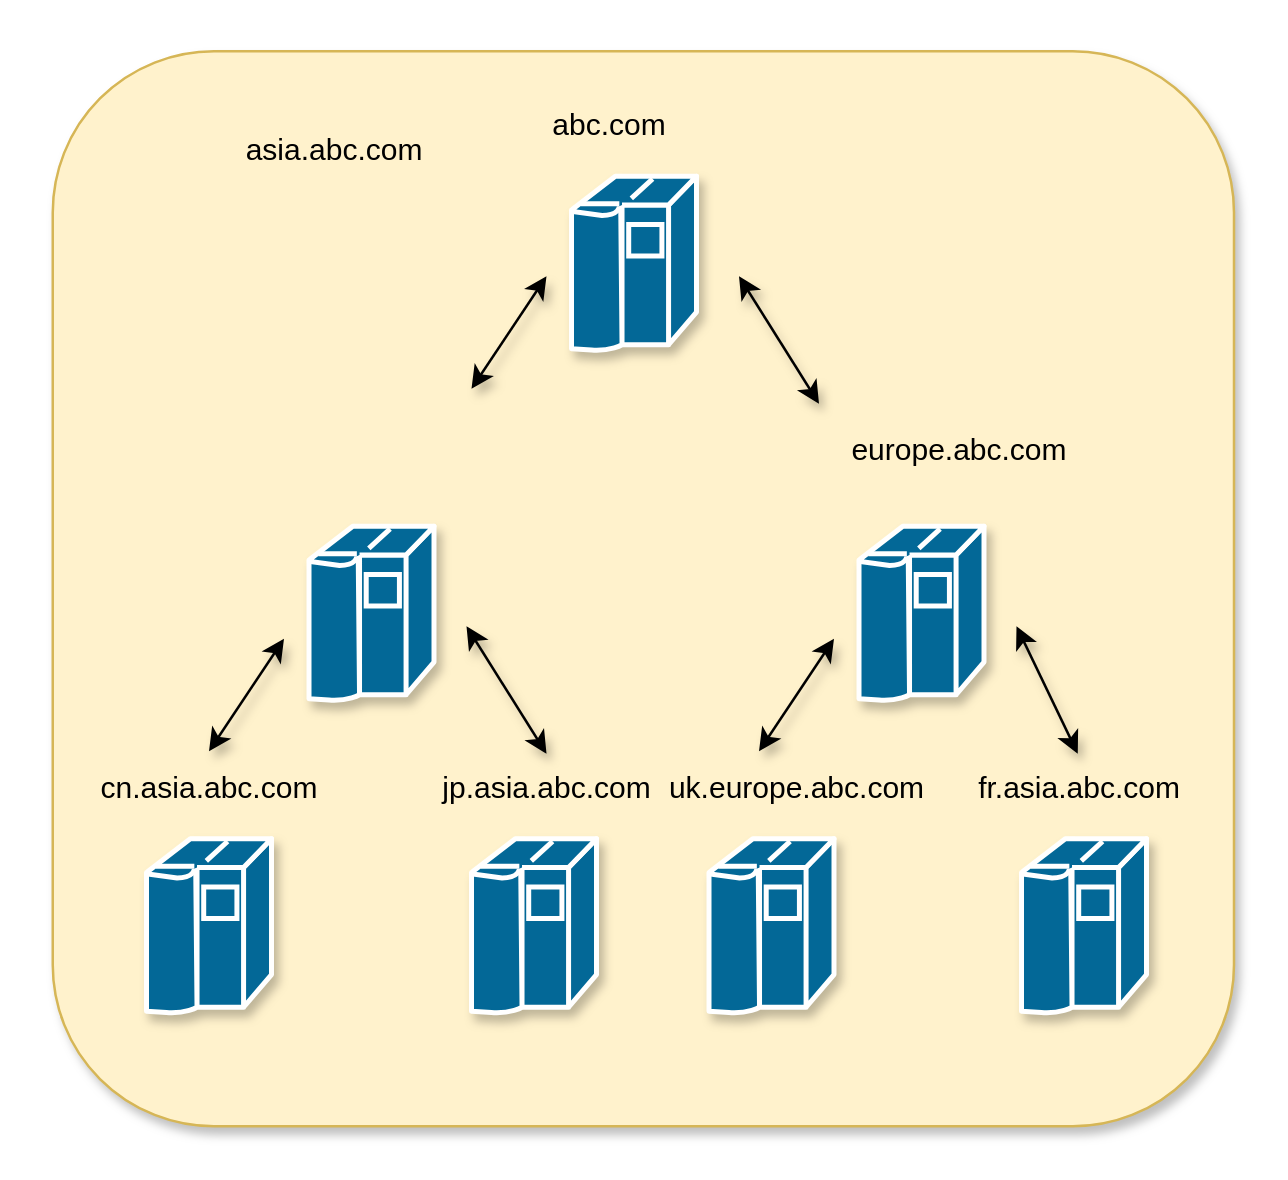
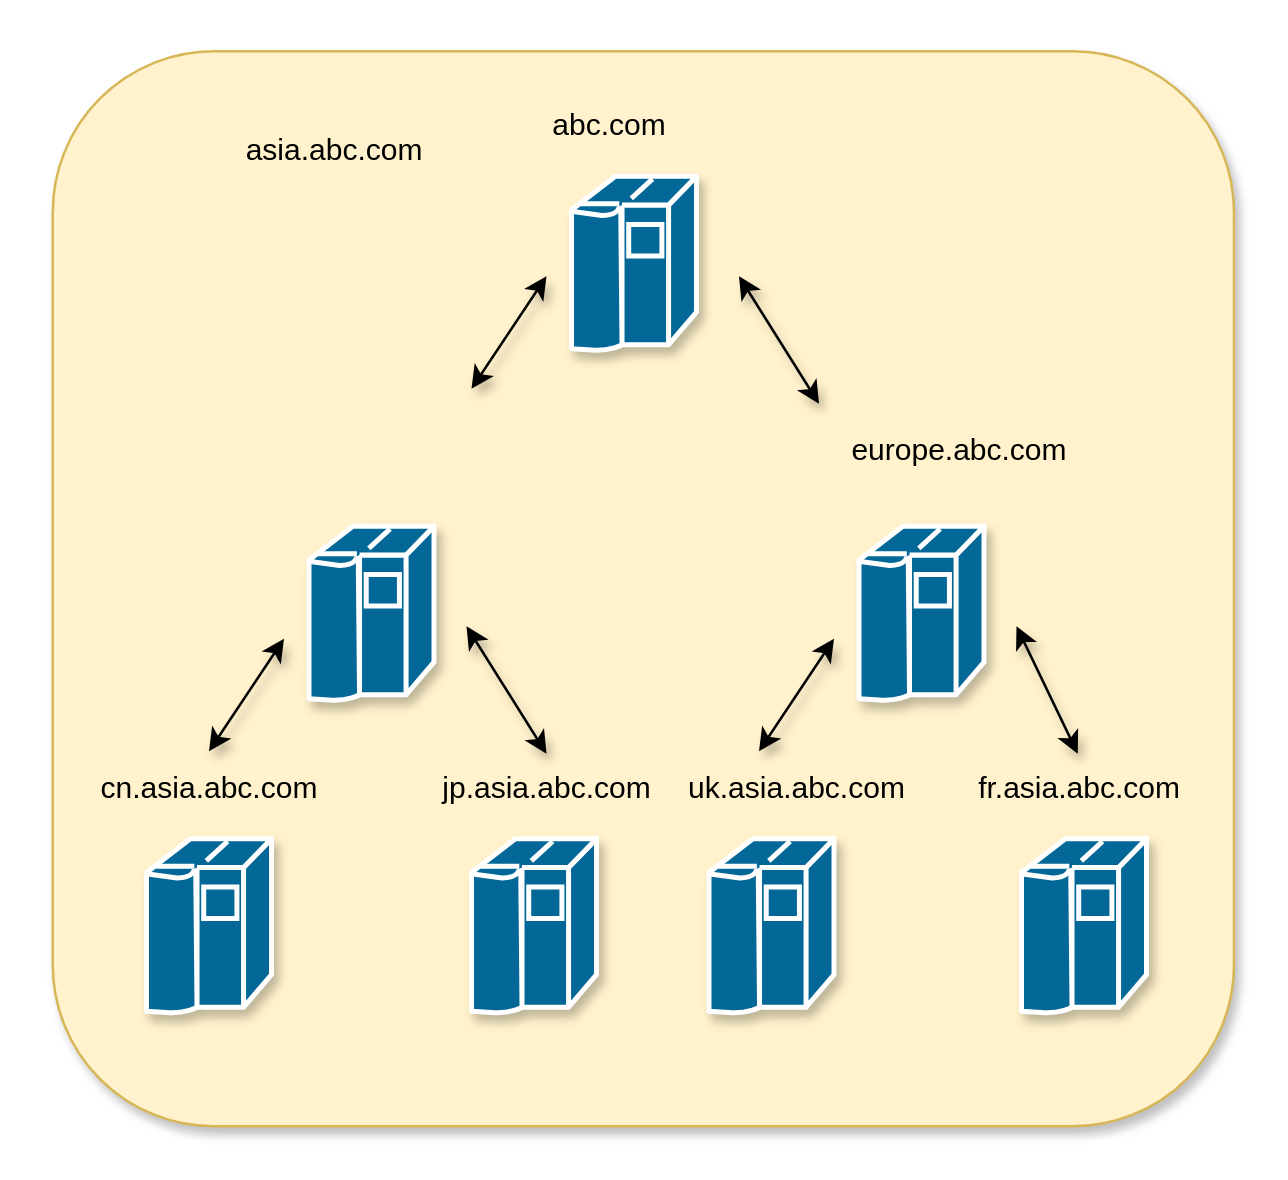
(798, 789) -> (798, 789)
